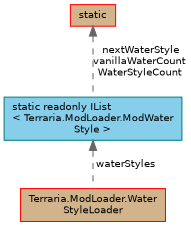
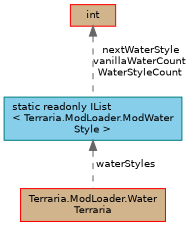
(93, 15) -> (93, 15)
(93, 205) -> (93, 205)
